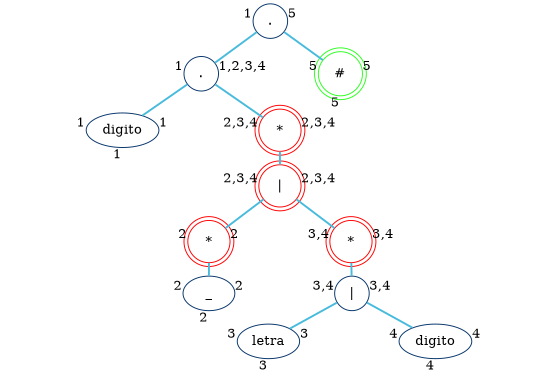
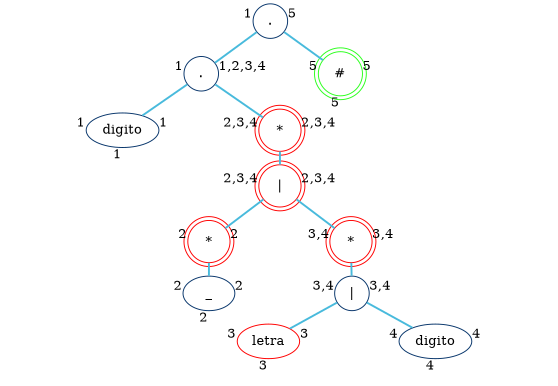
(268, 341) -> (268, 341)
